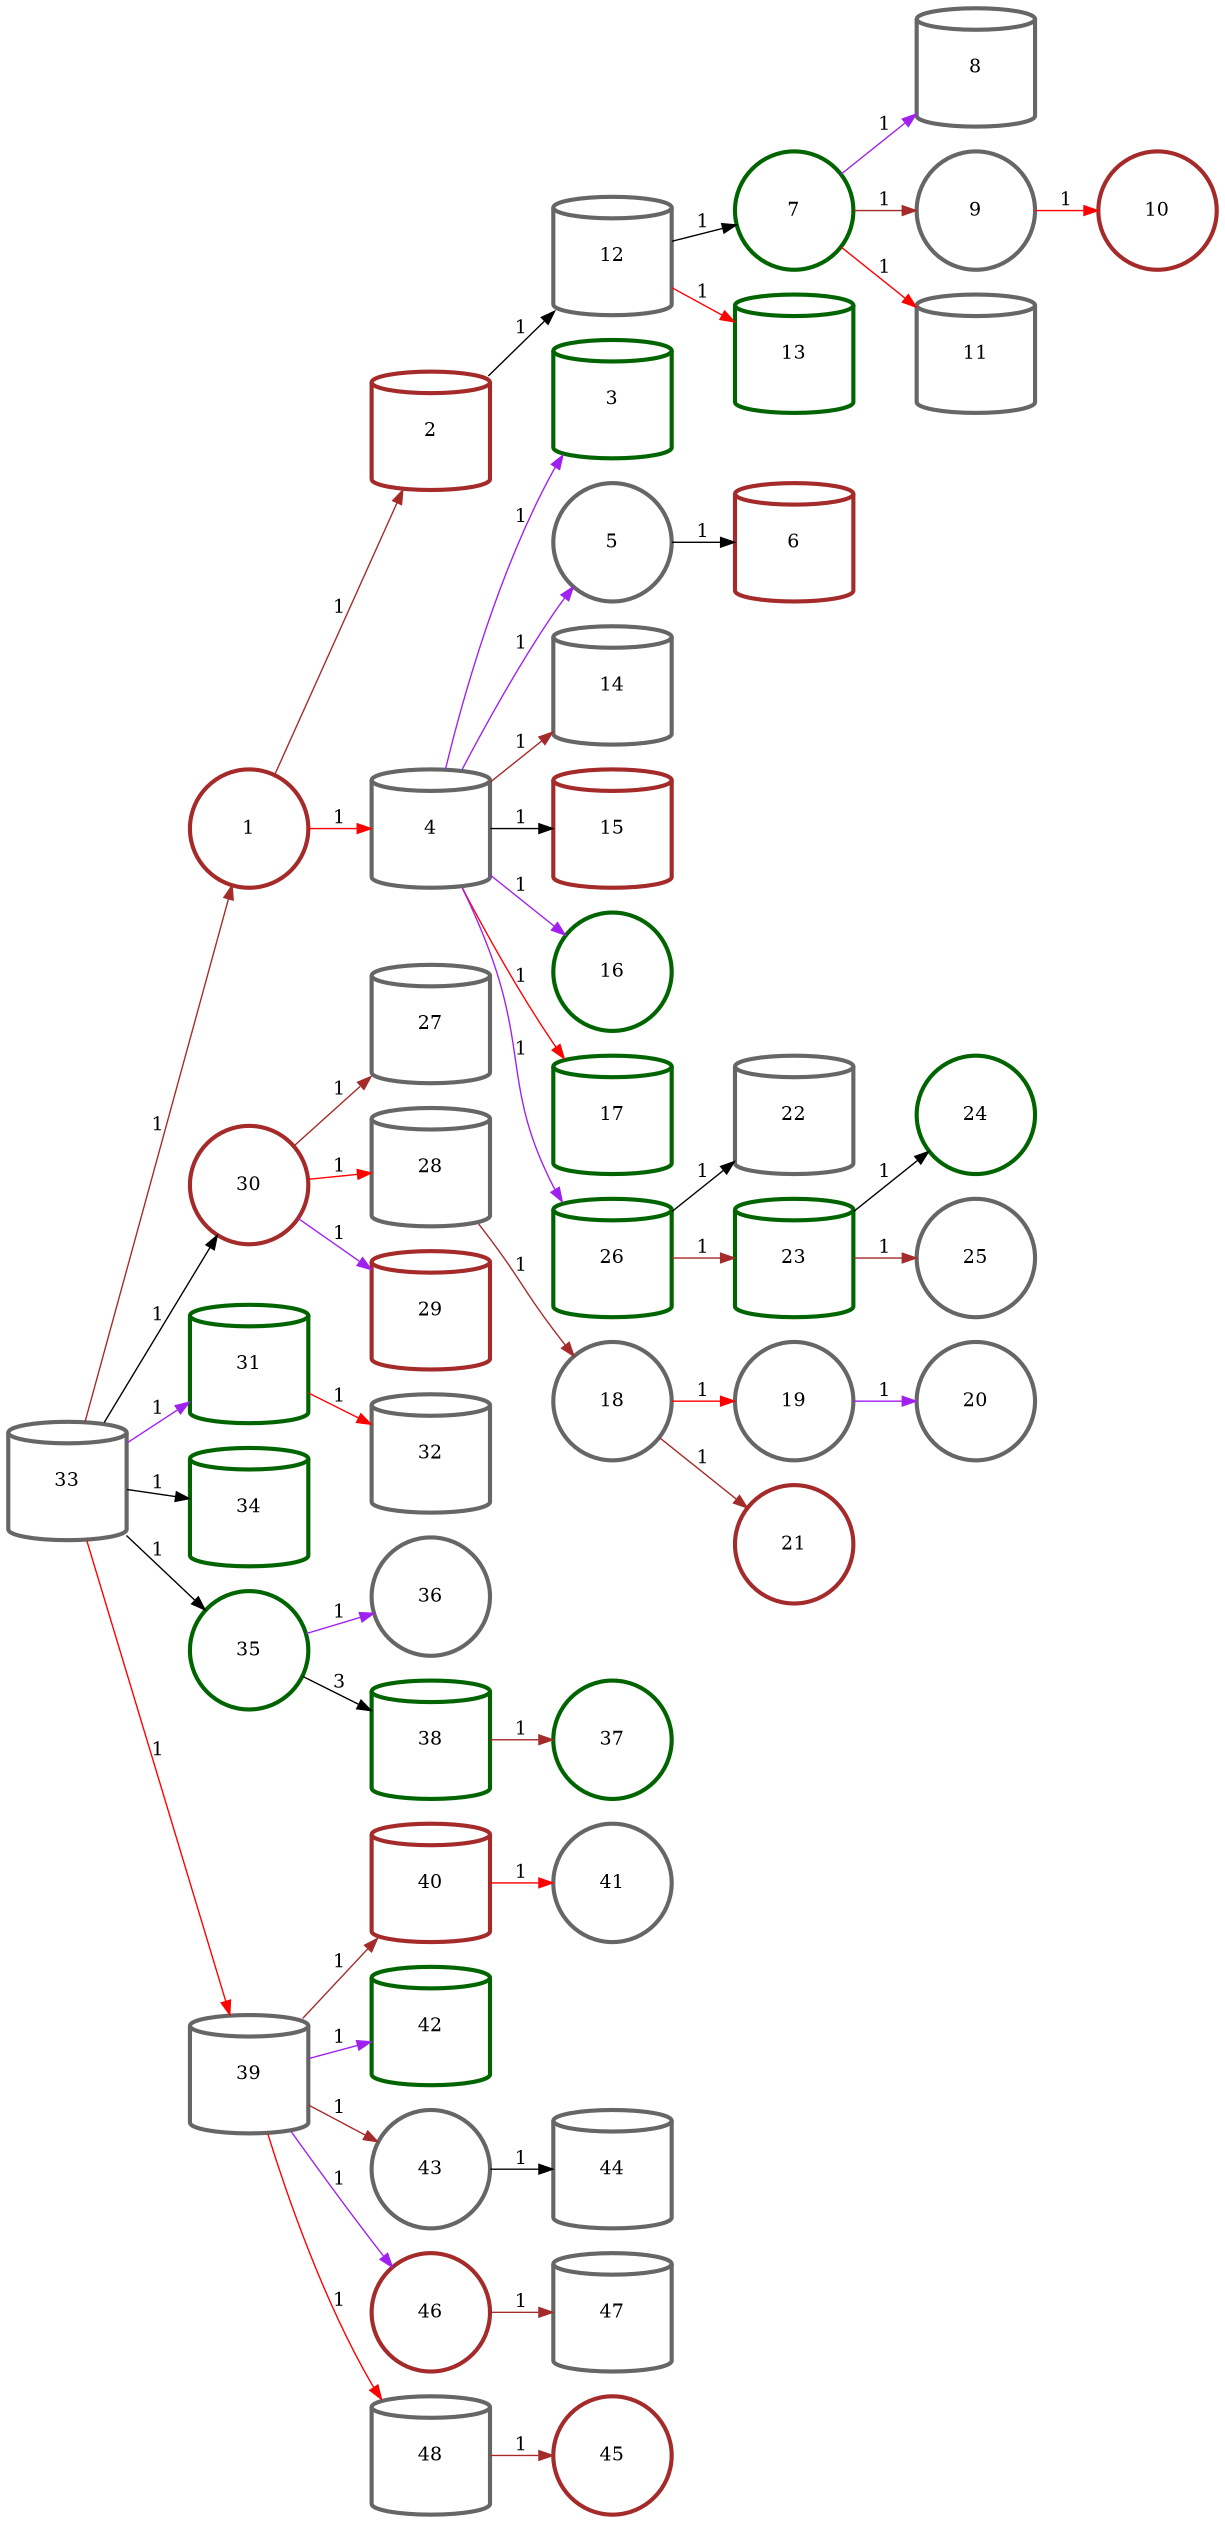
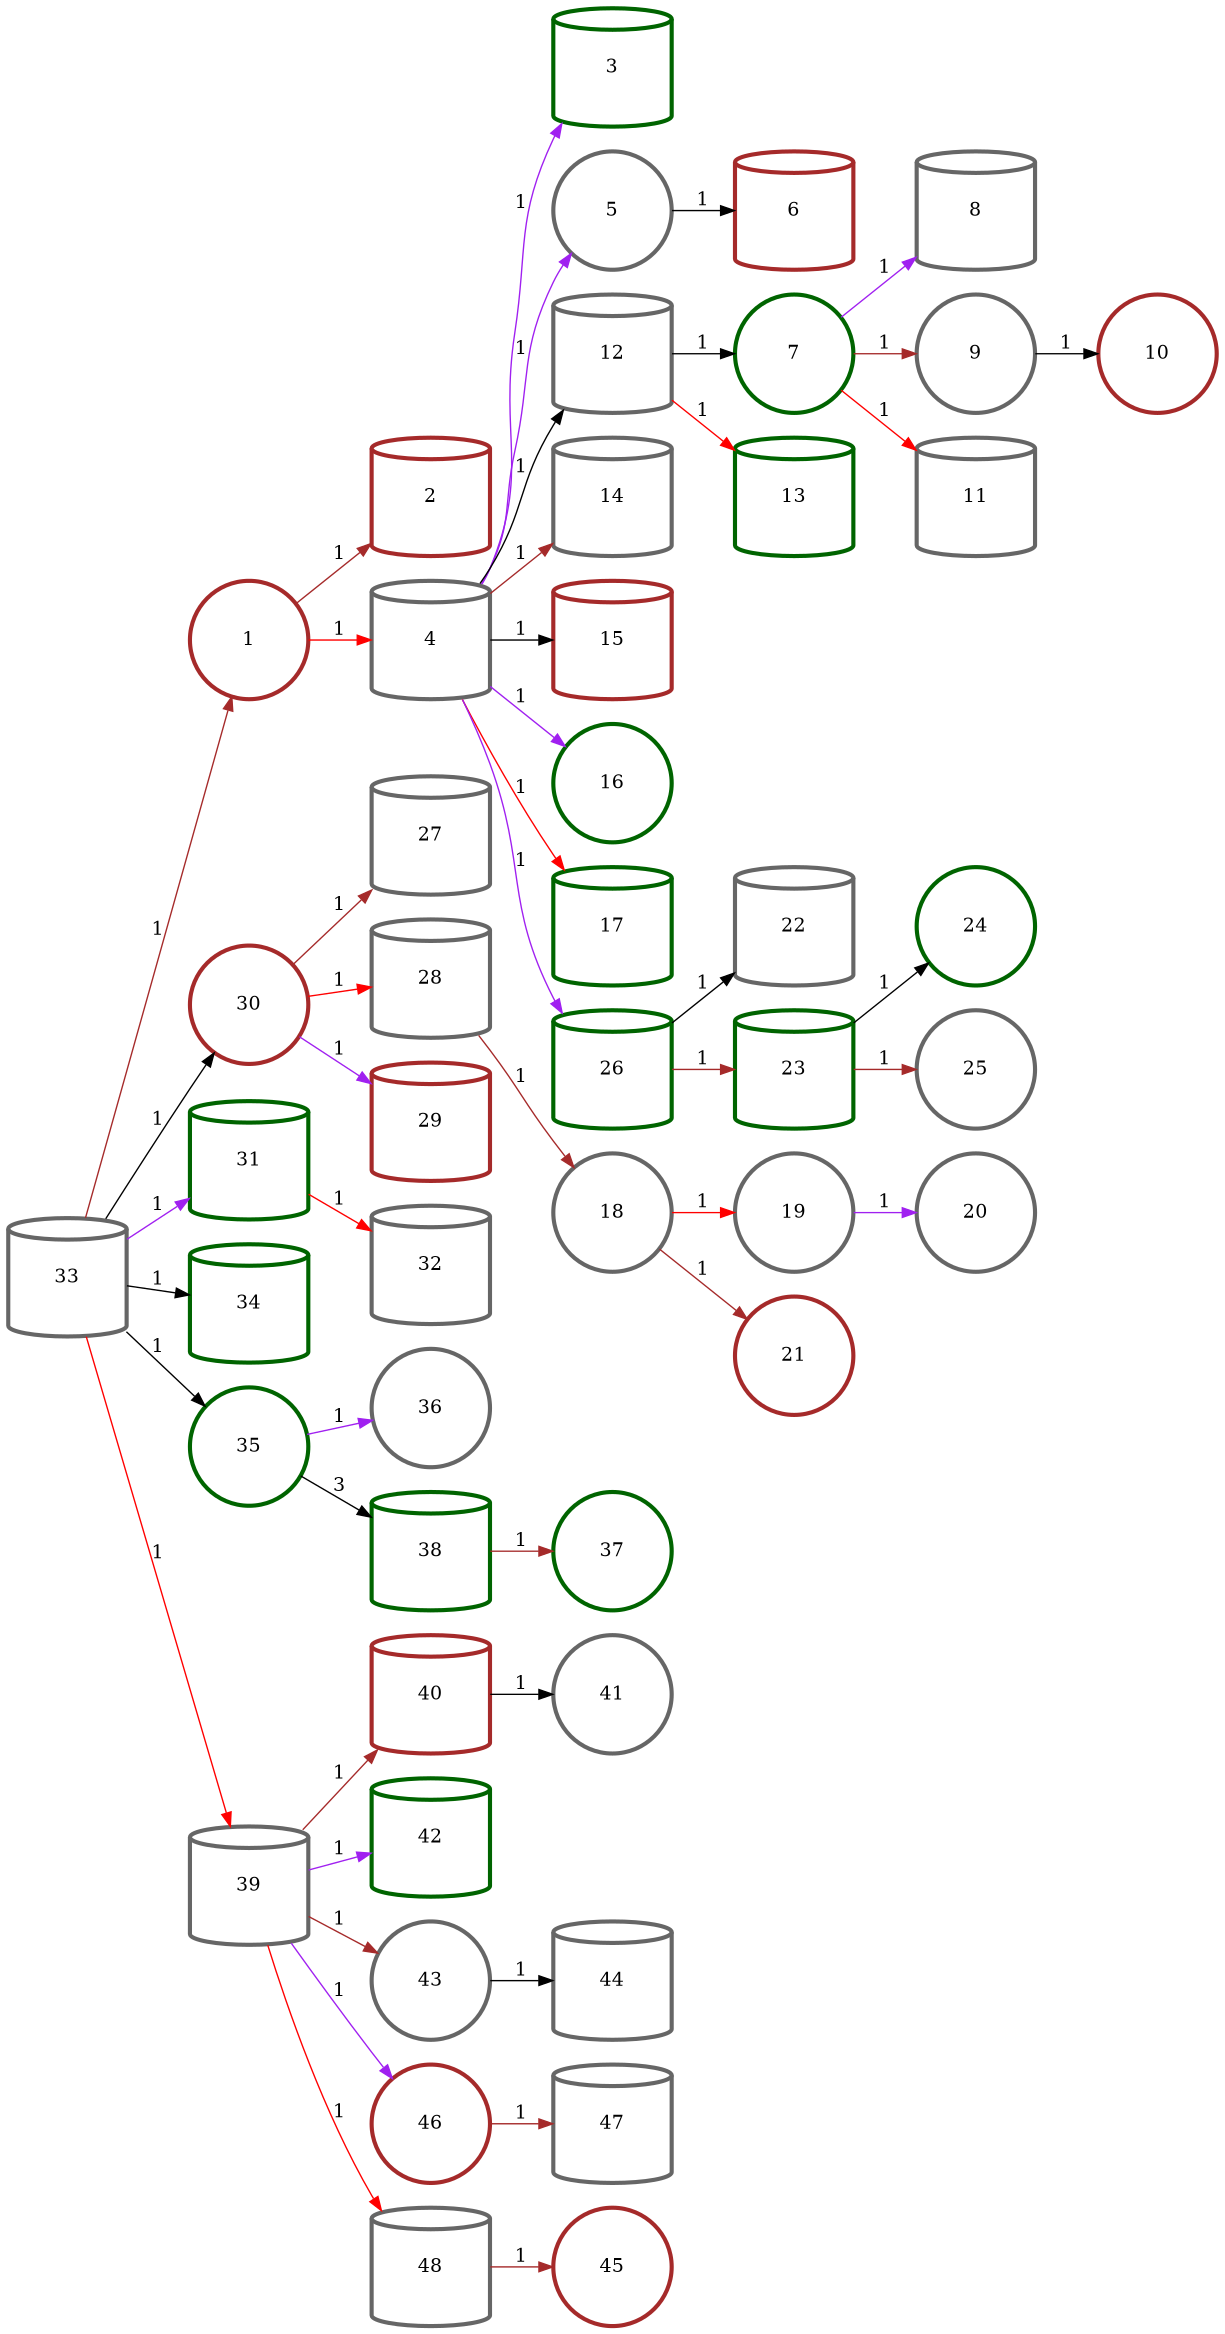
(1060, 211) -> (1060, 354)
(516, 349) -> (519, 504)
(515, 1883) -> (515, 1694)
